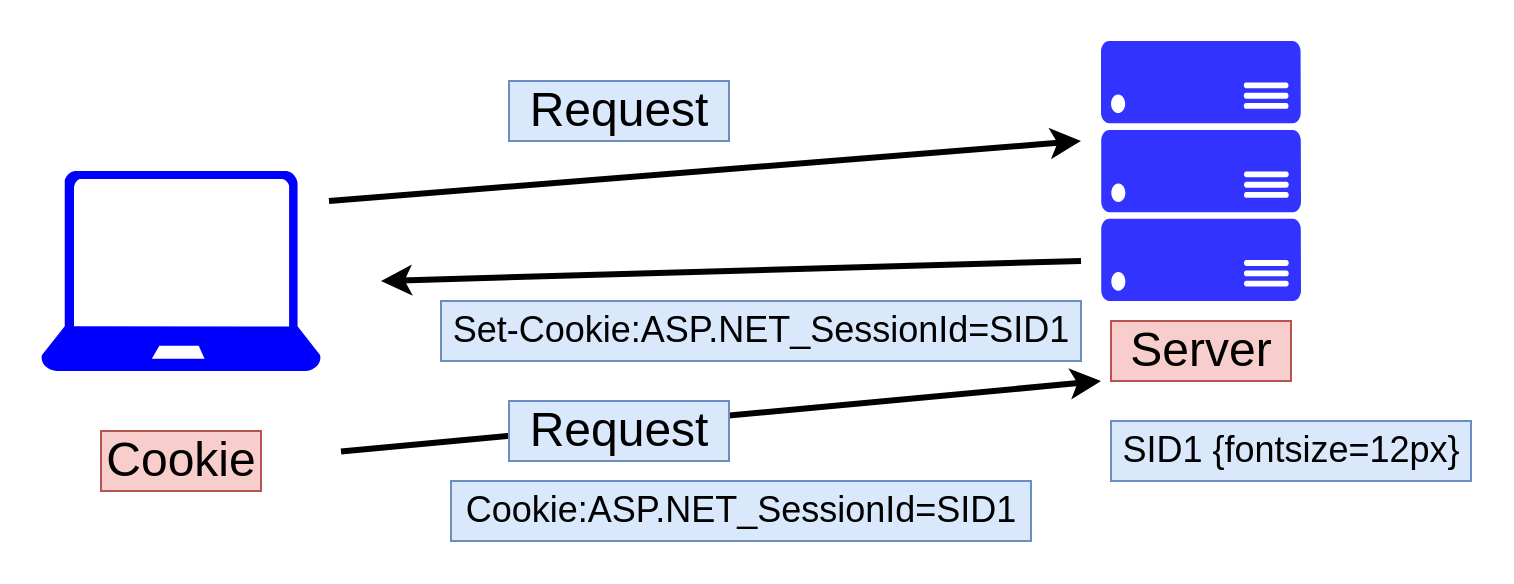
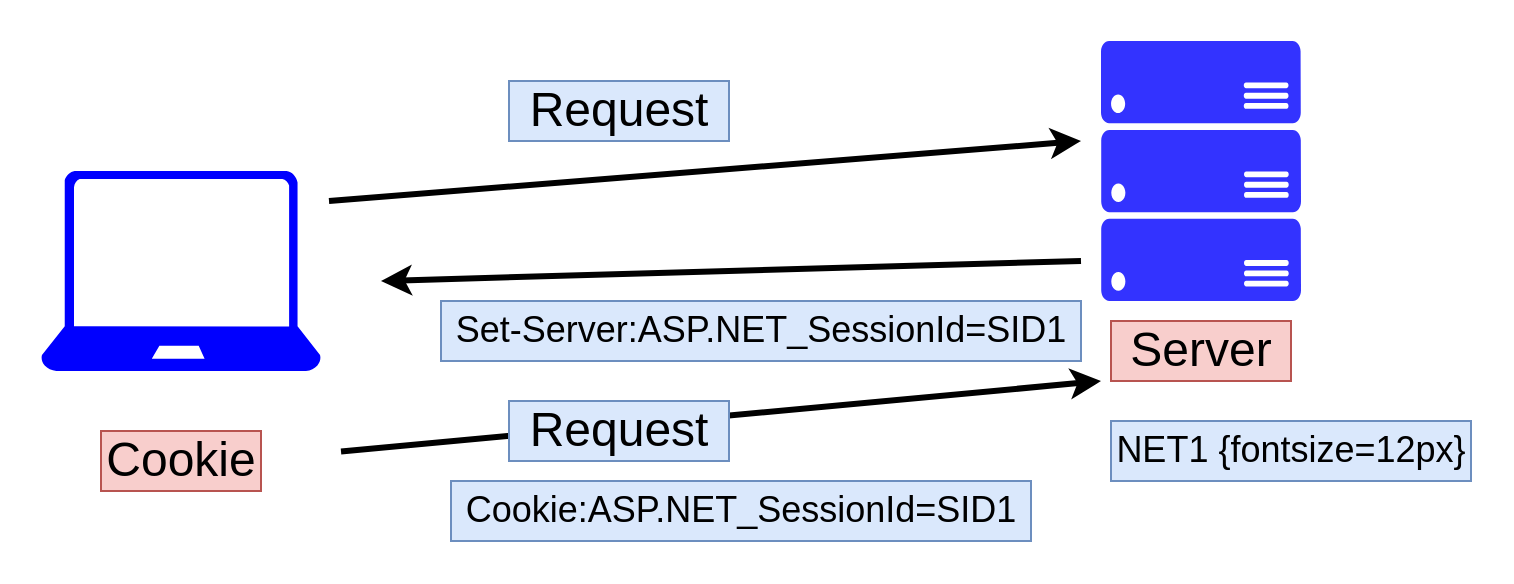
(762, 331) -> (762, 331)
(1292, 451) -> (1292, 451)
